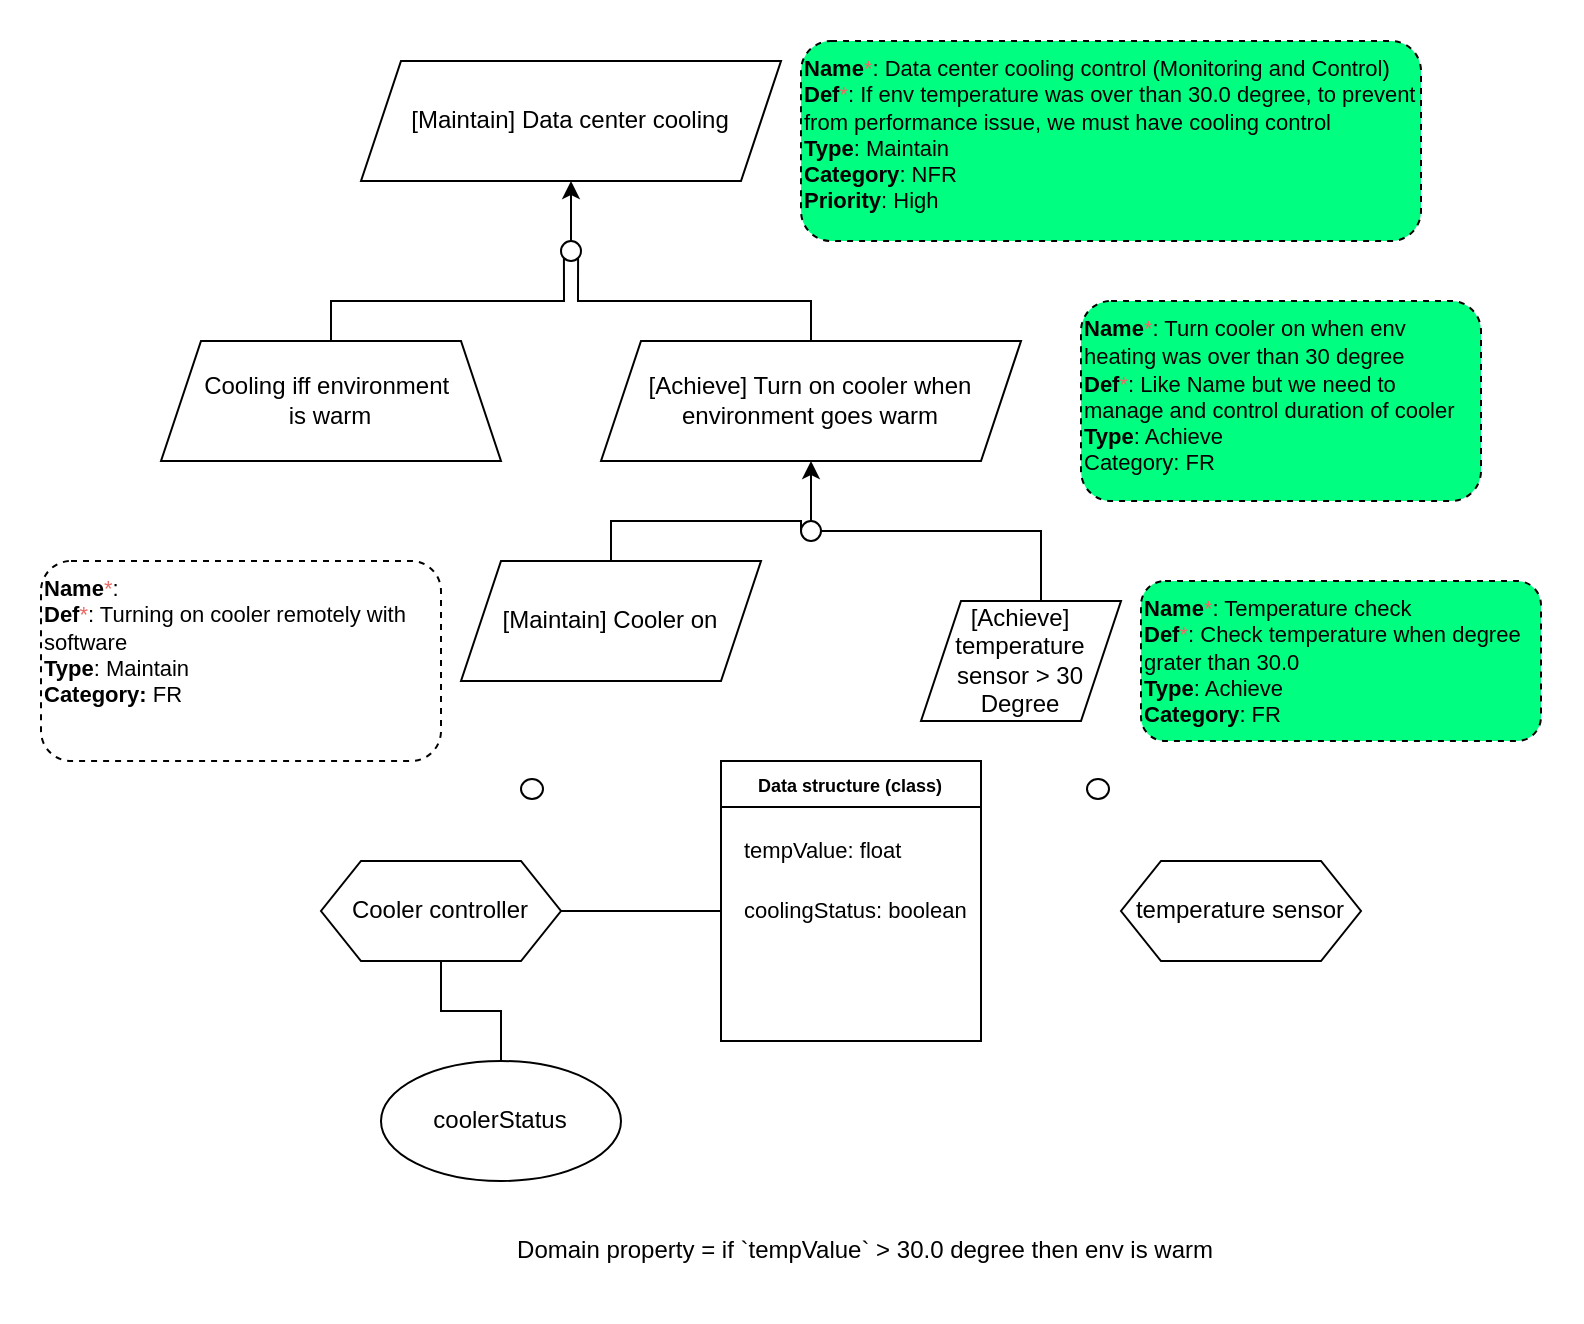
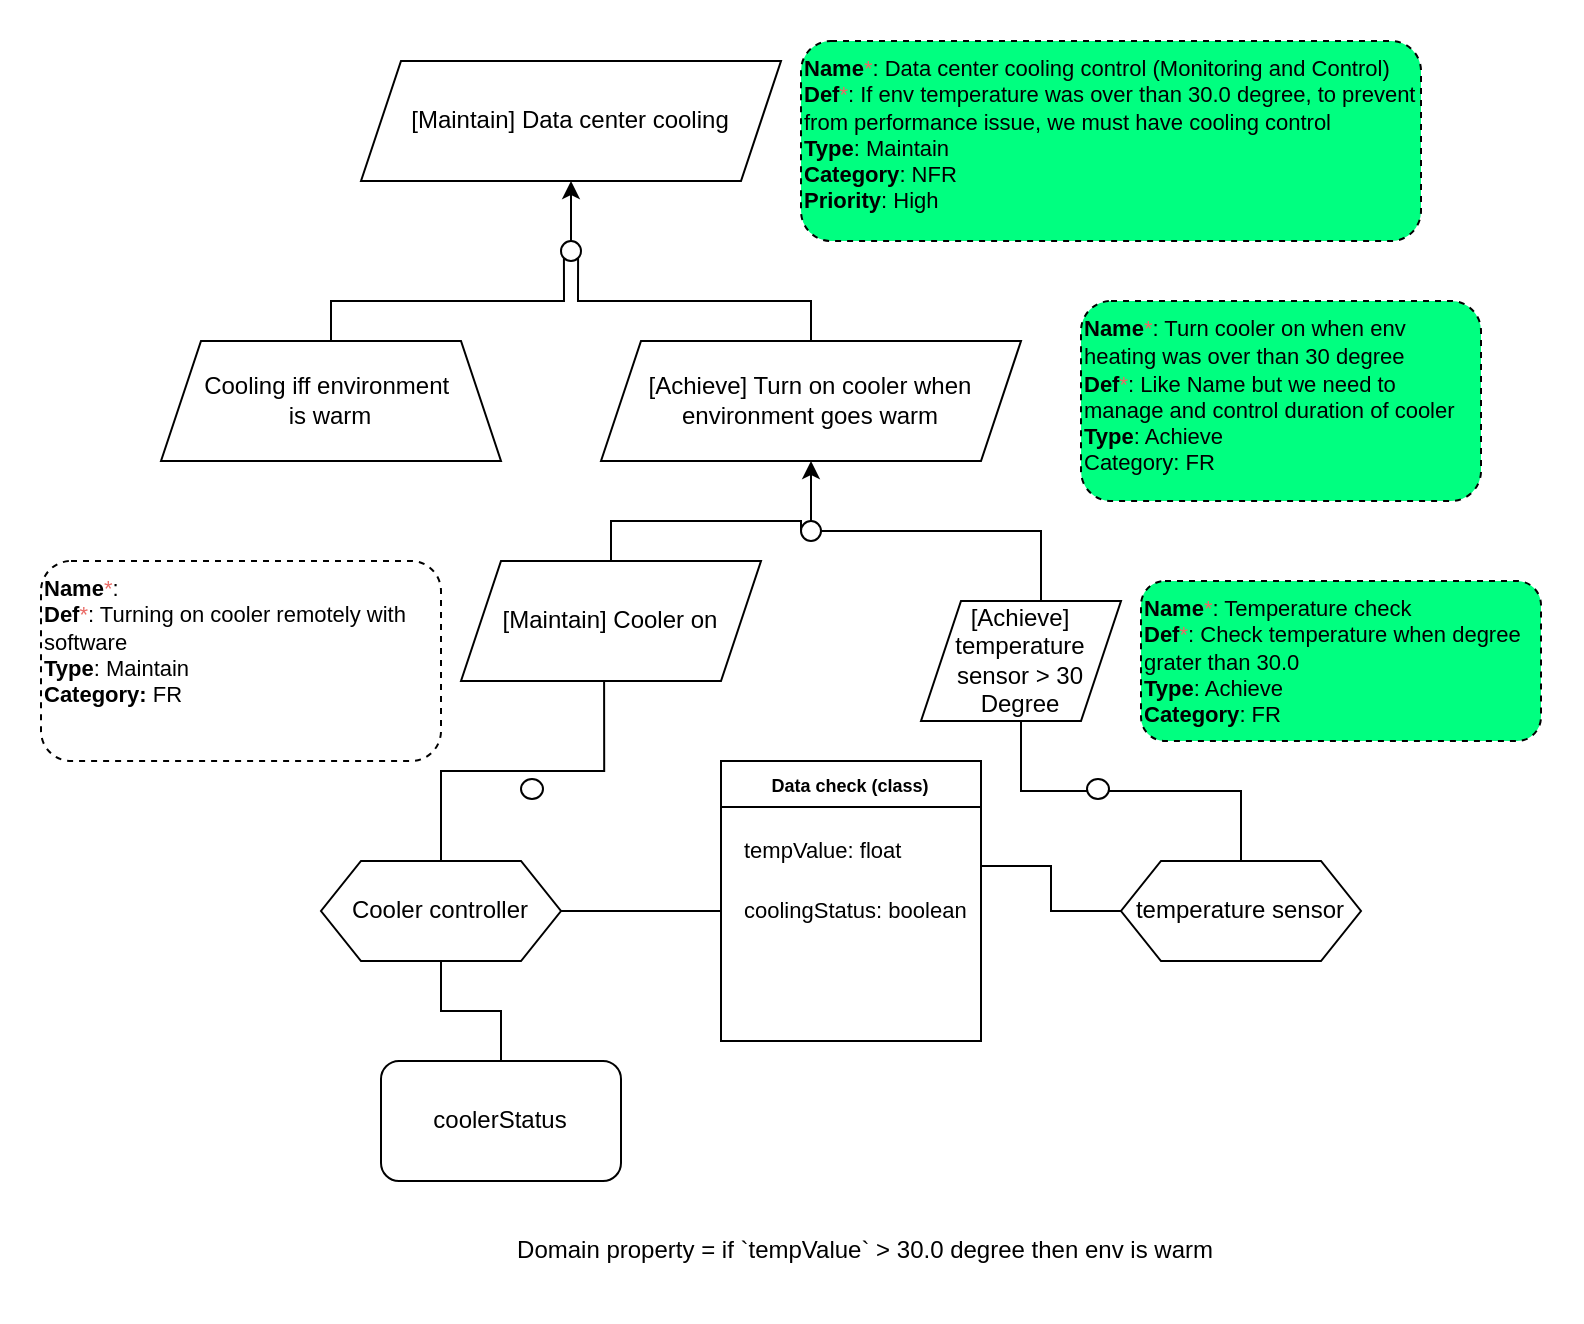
none -> (522, 771)
(851, 785) -> (851, 785)
none -> (1210, 791)
none -> (1051, 890)
(501, 1121) -> (501, 1121)
